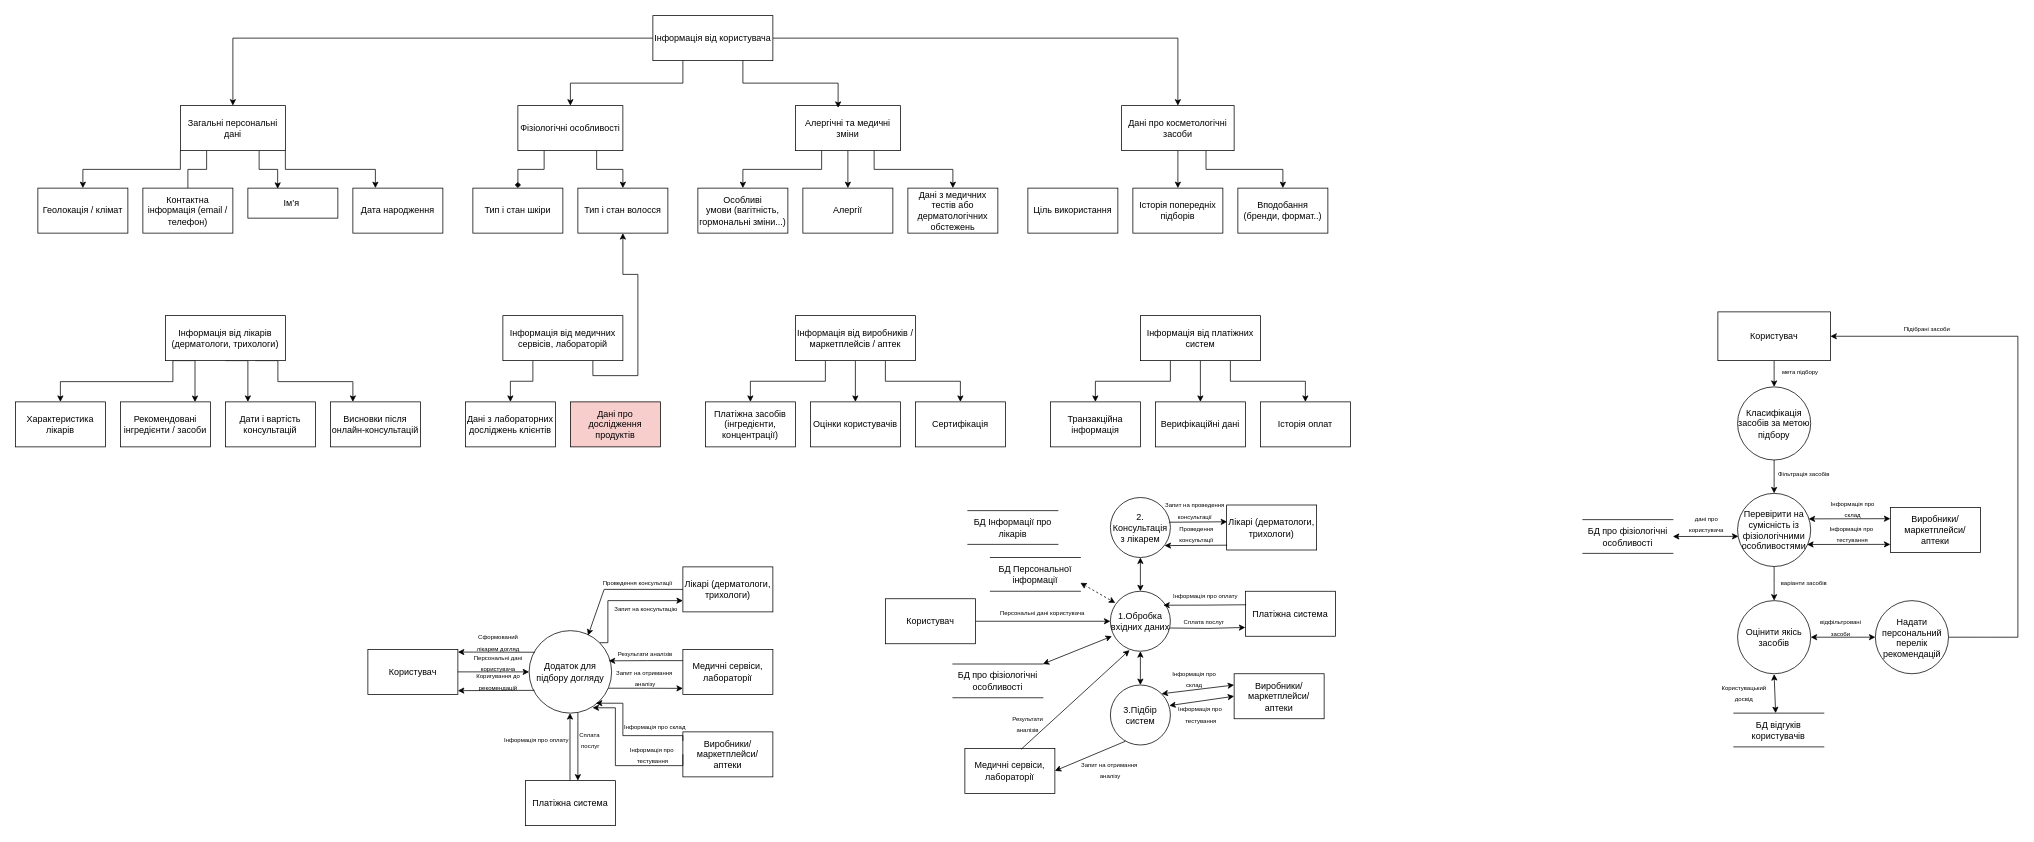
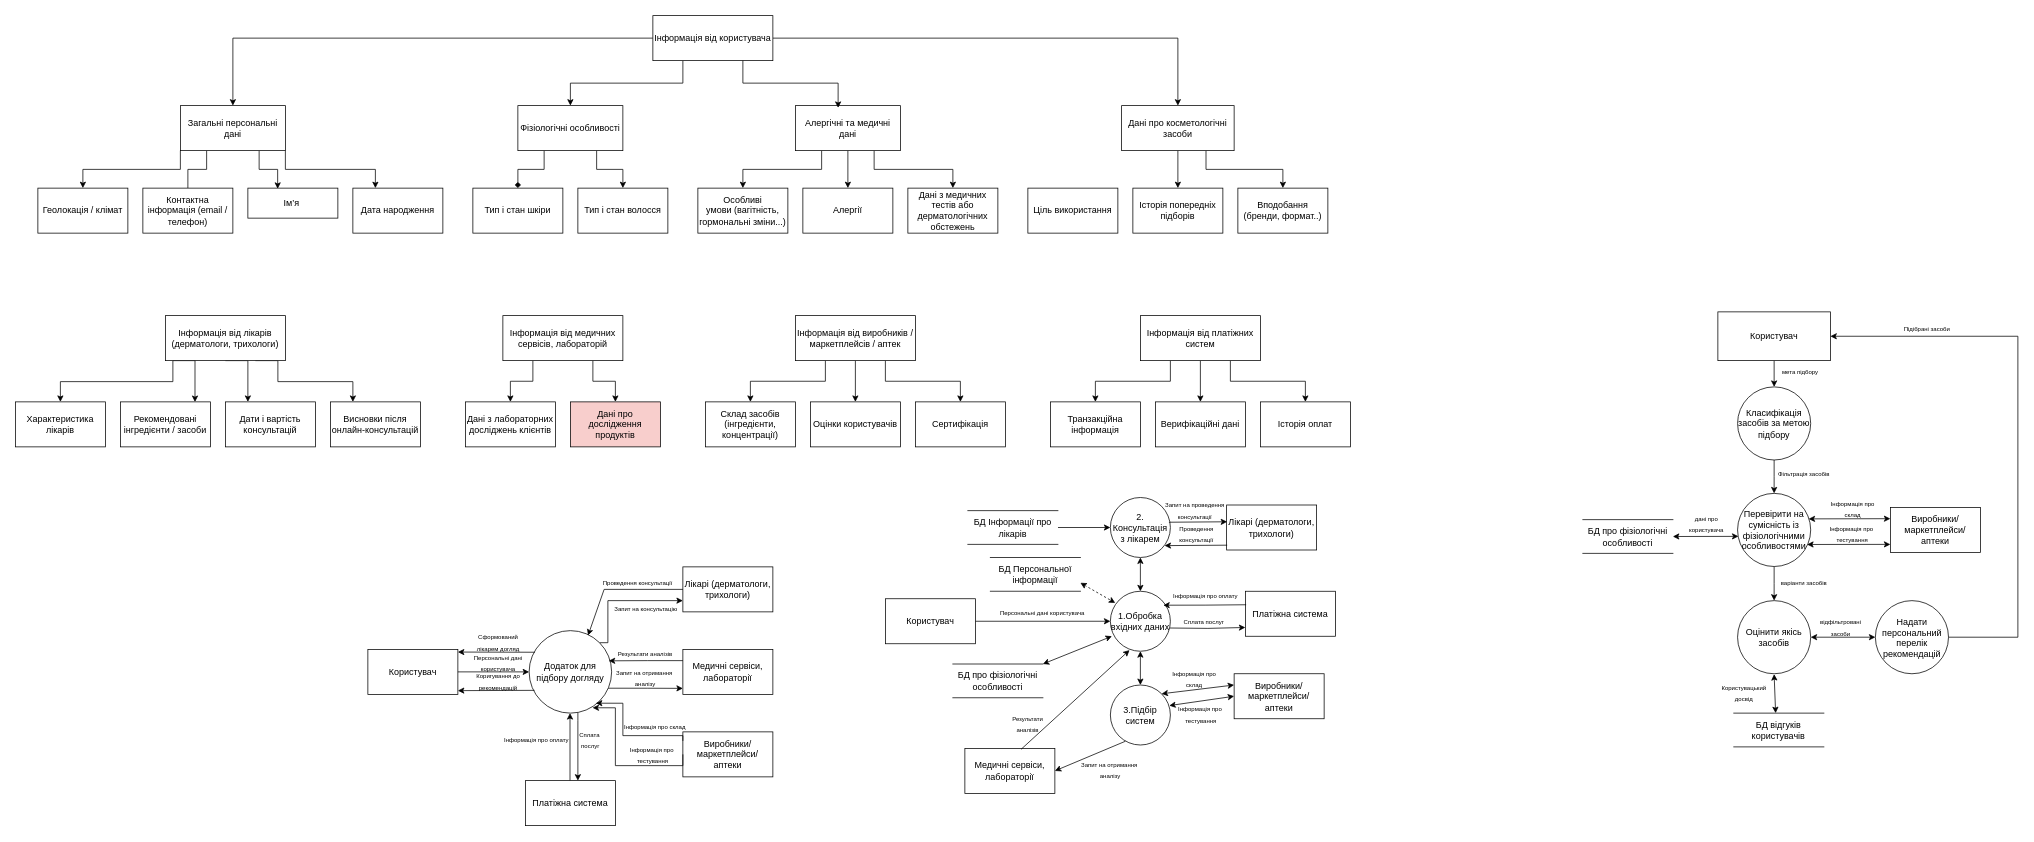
(848, 128) -> (848, 128)
(615, 375) -> (607, 381)
(750, 424) -> (750, 424)
none -> (1082, 527)
